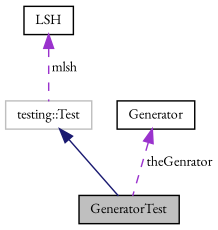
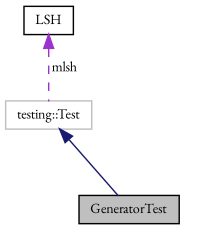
(156, 115) -> none
